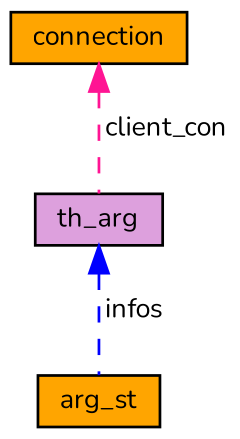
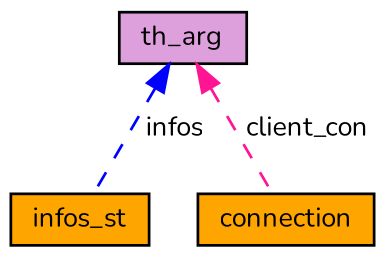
(99, 143) -> (242, 141)
(99, 401) -> (80, 220)
